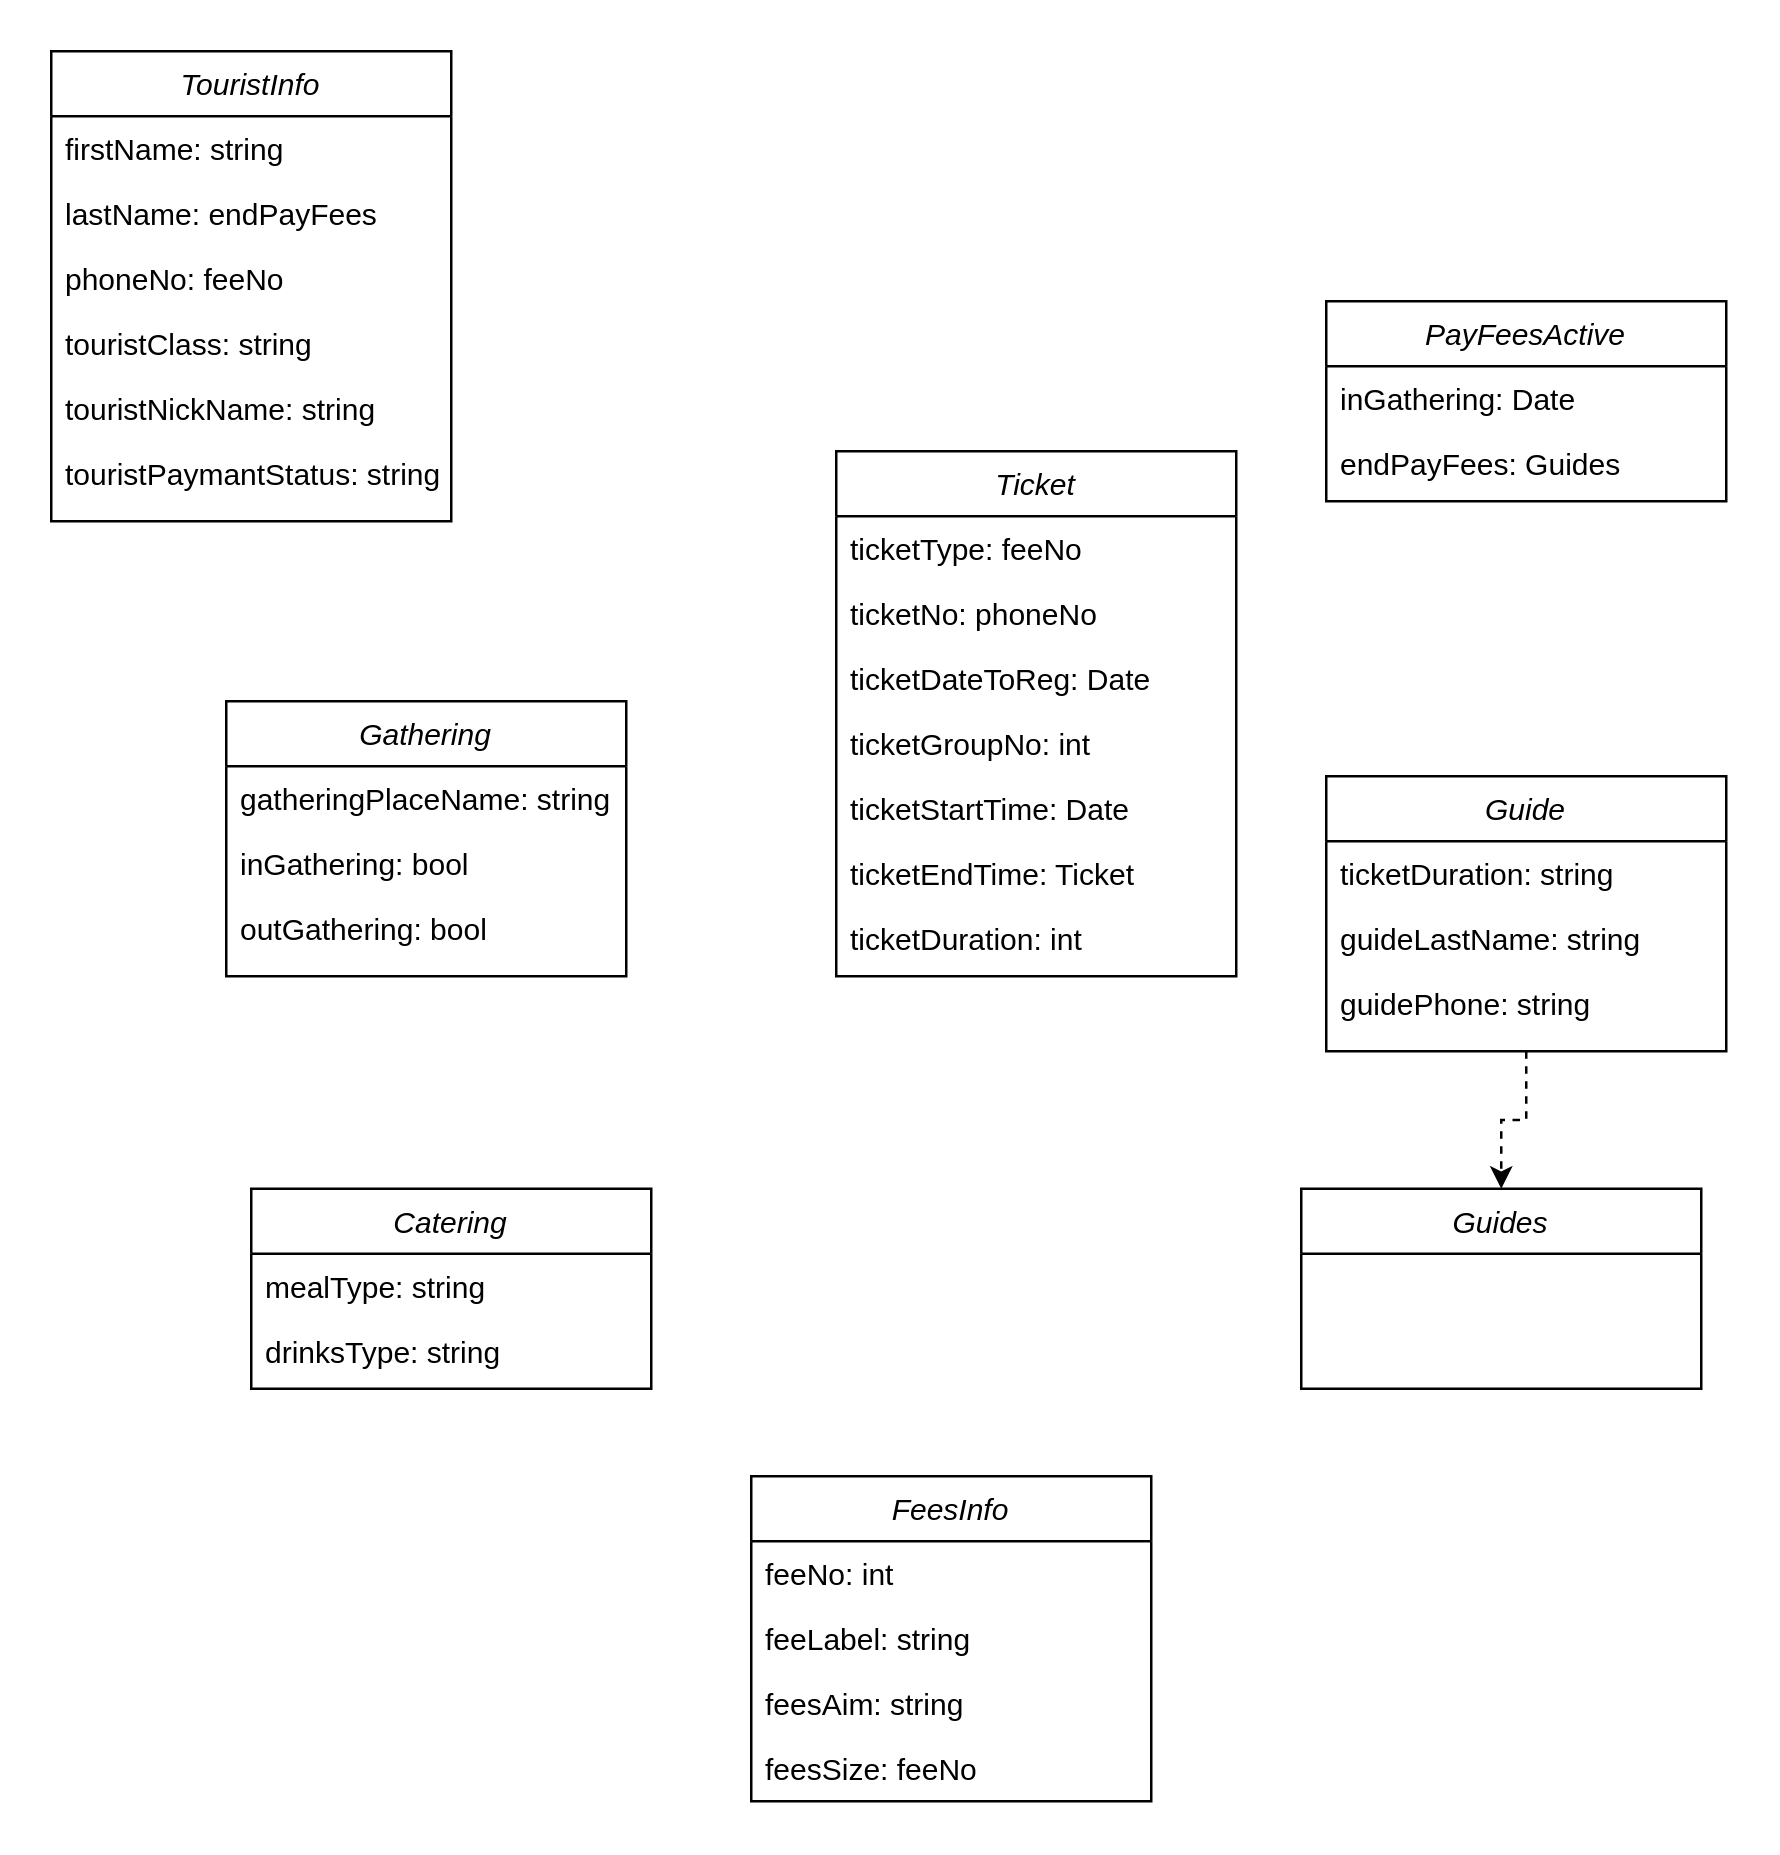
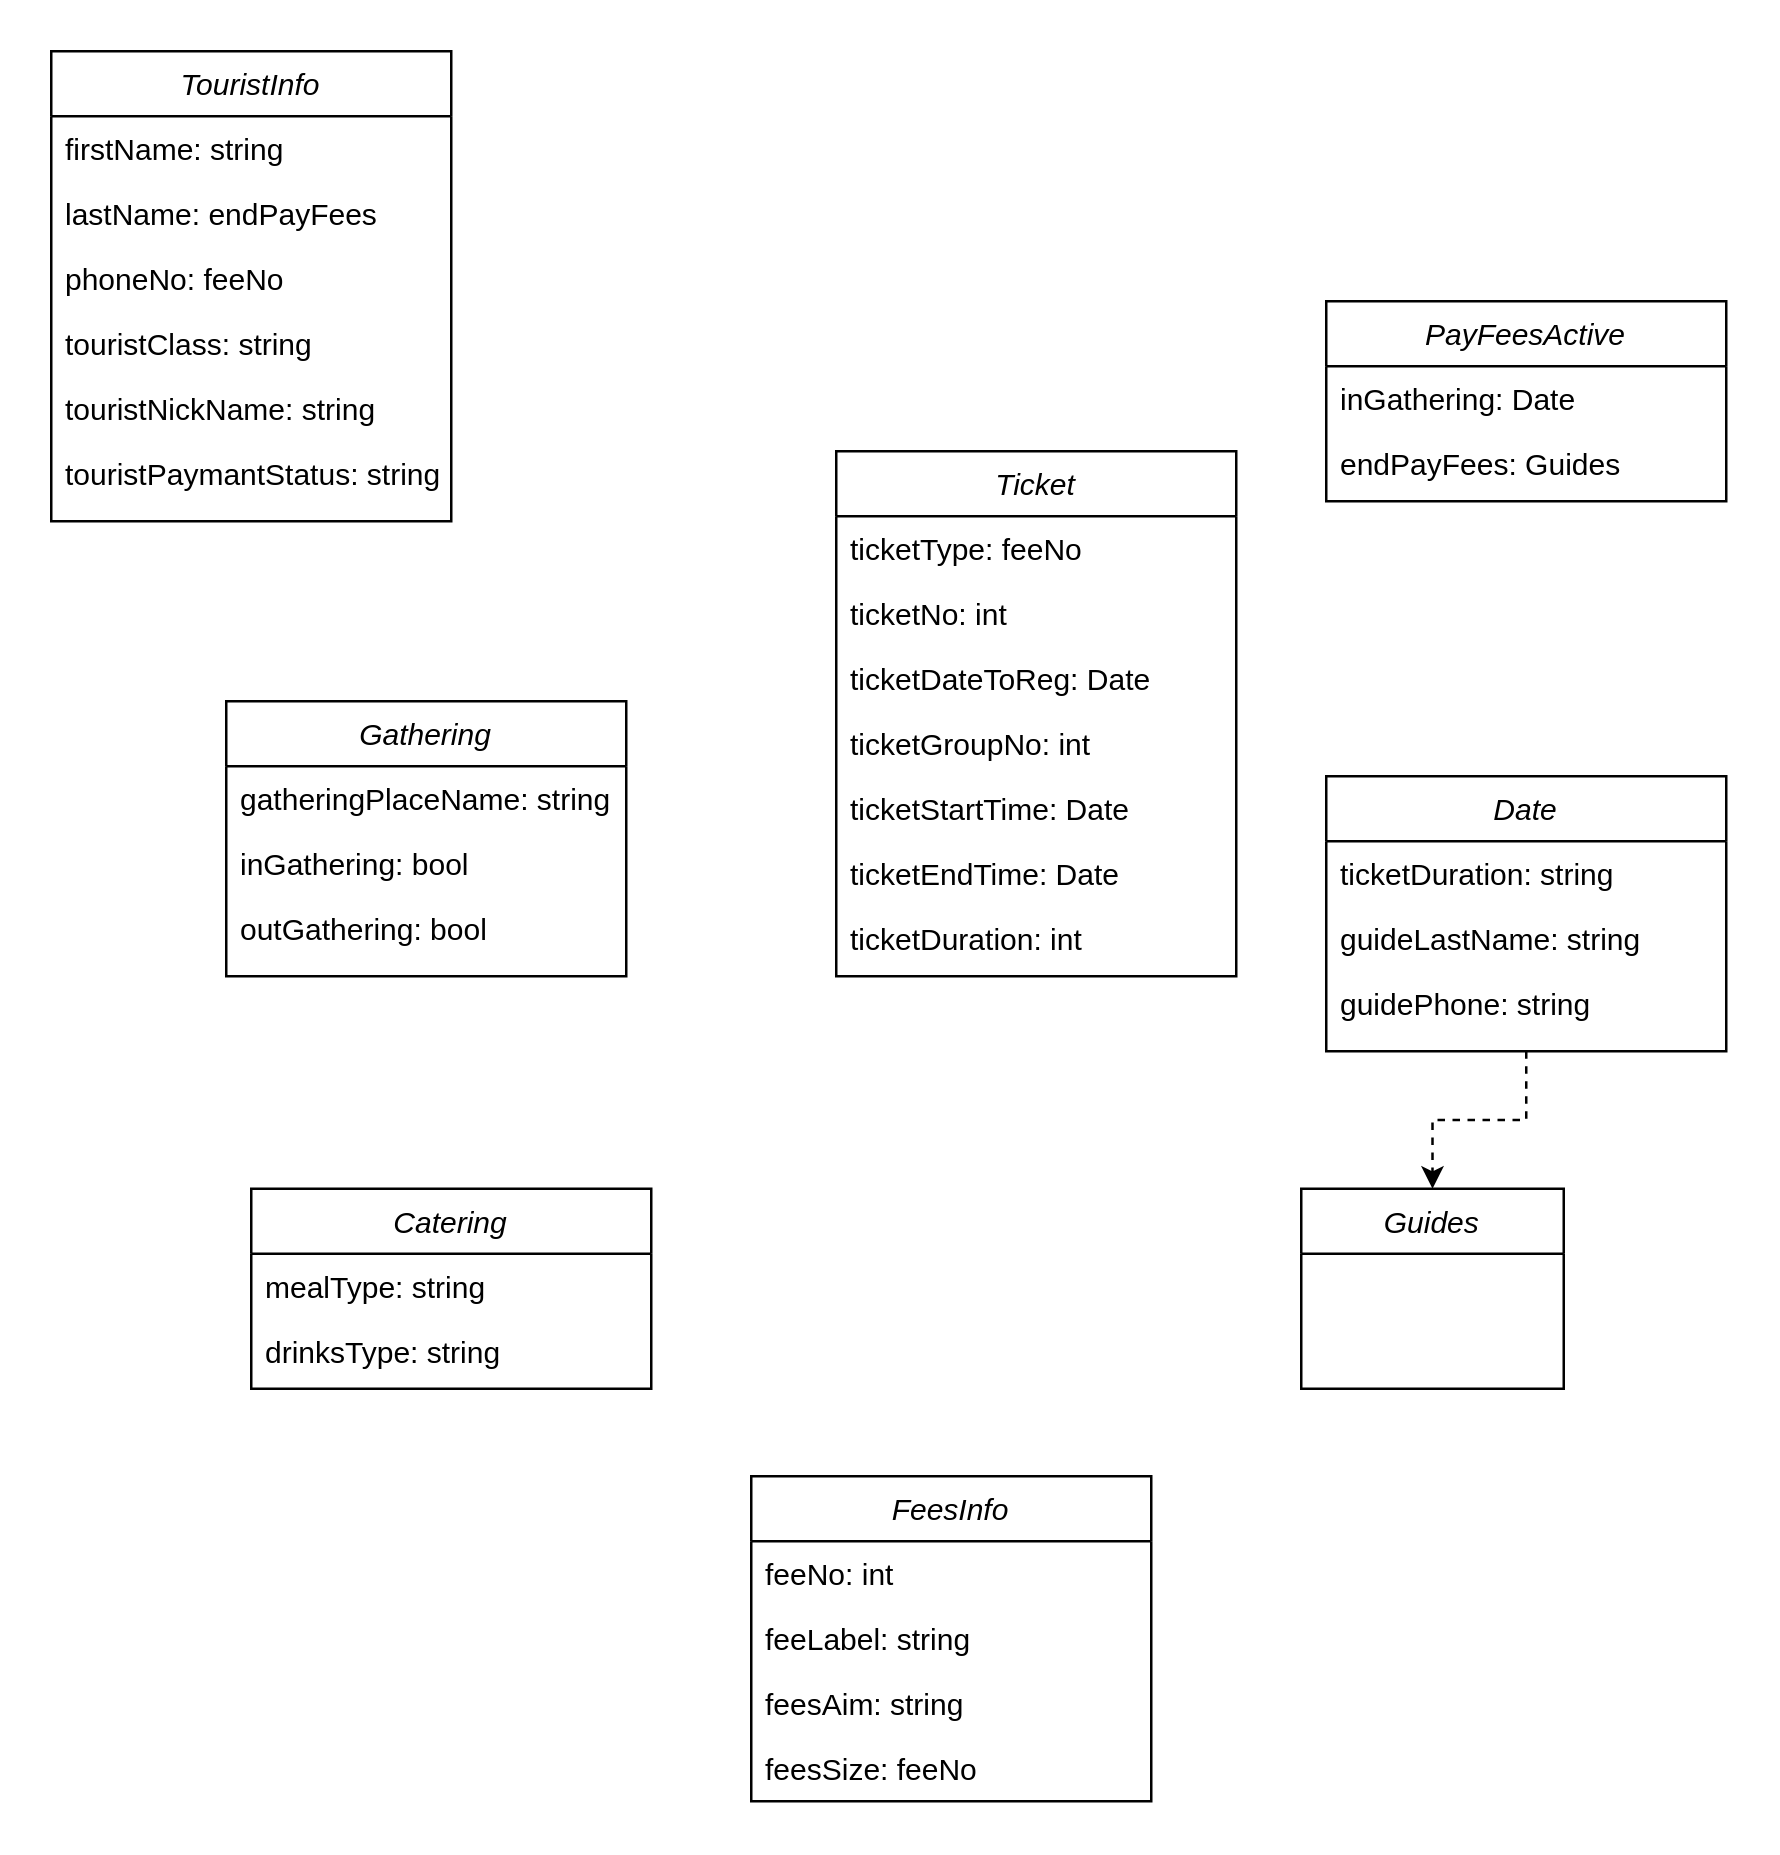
(981, 615) -> (944, 615)
(1525, 810) -> (1525, 810)
(1007, 875) -> (994, 875)
(1501, 1289) -> (1433, 1289)
